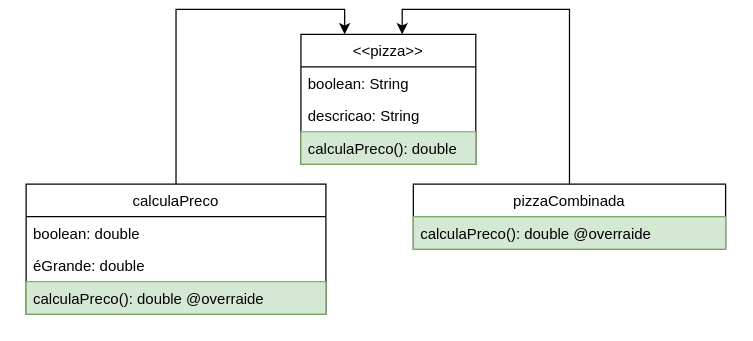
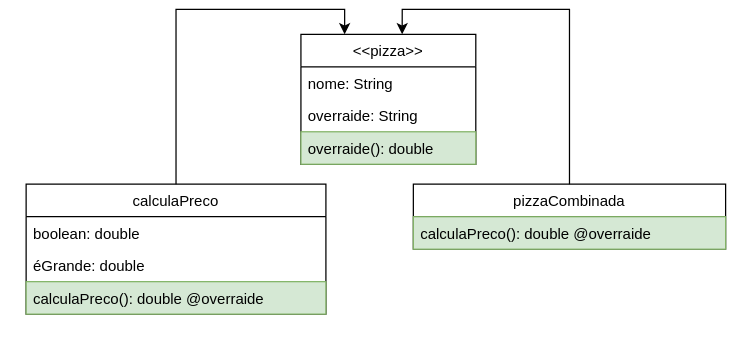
(363, 84) -> (352, 84)
(371, 116) -> (371, 116)
(390, 149) -> (380, 149)
